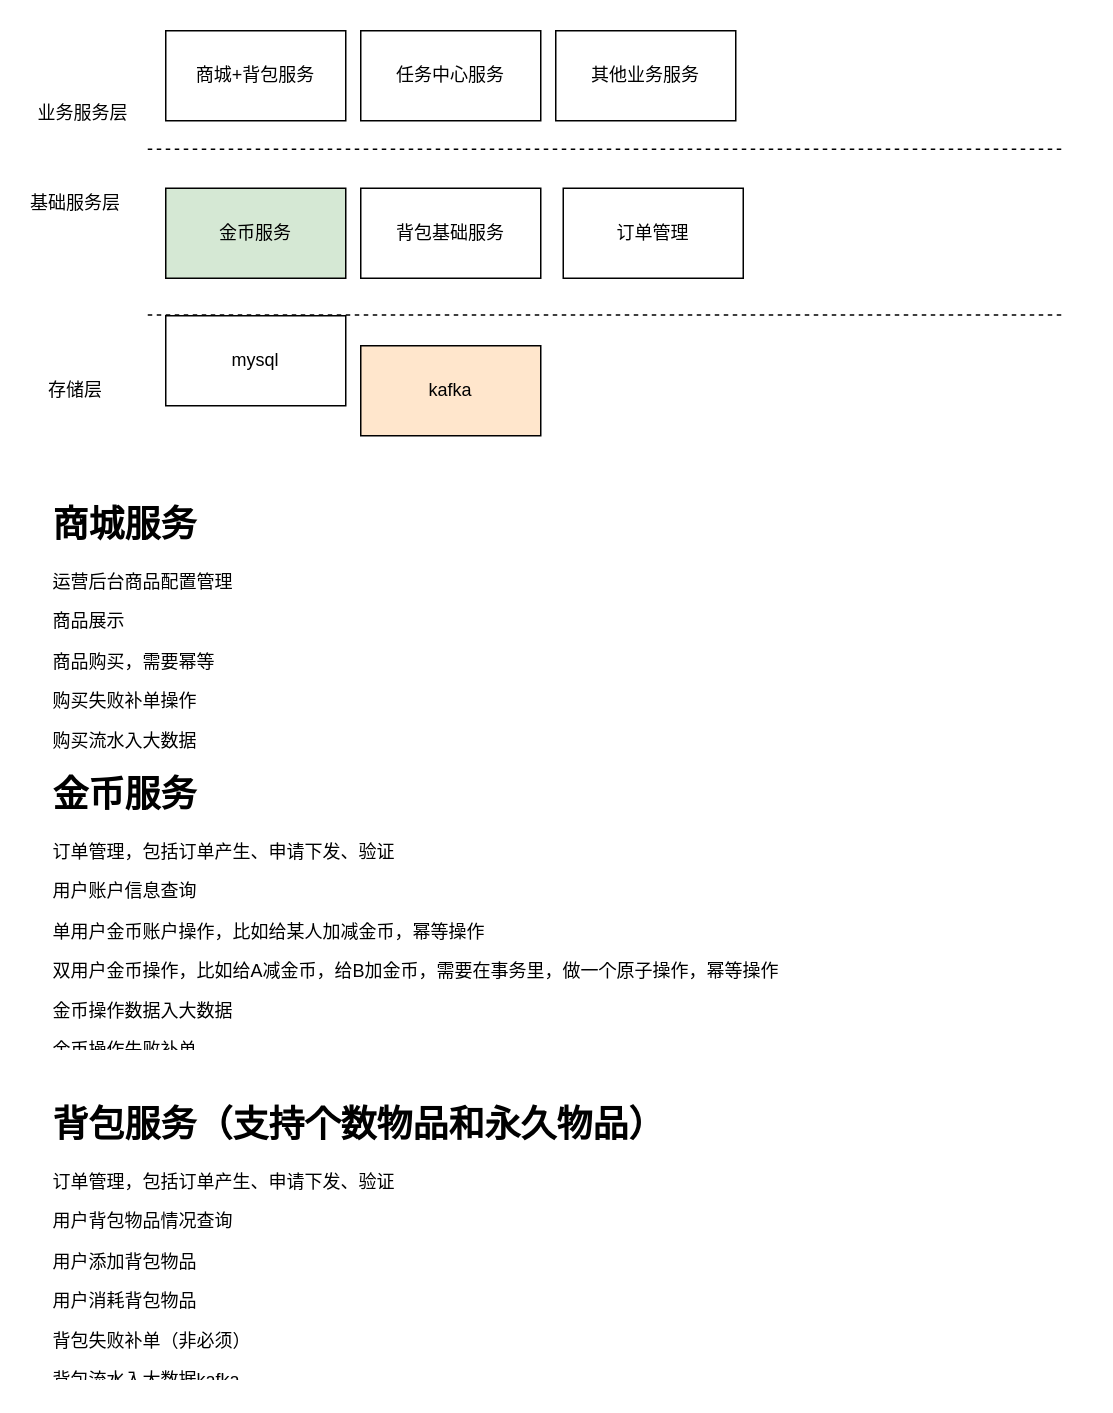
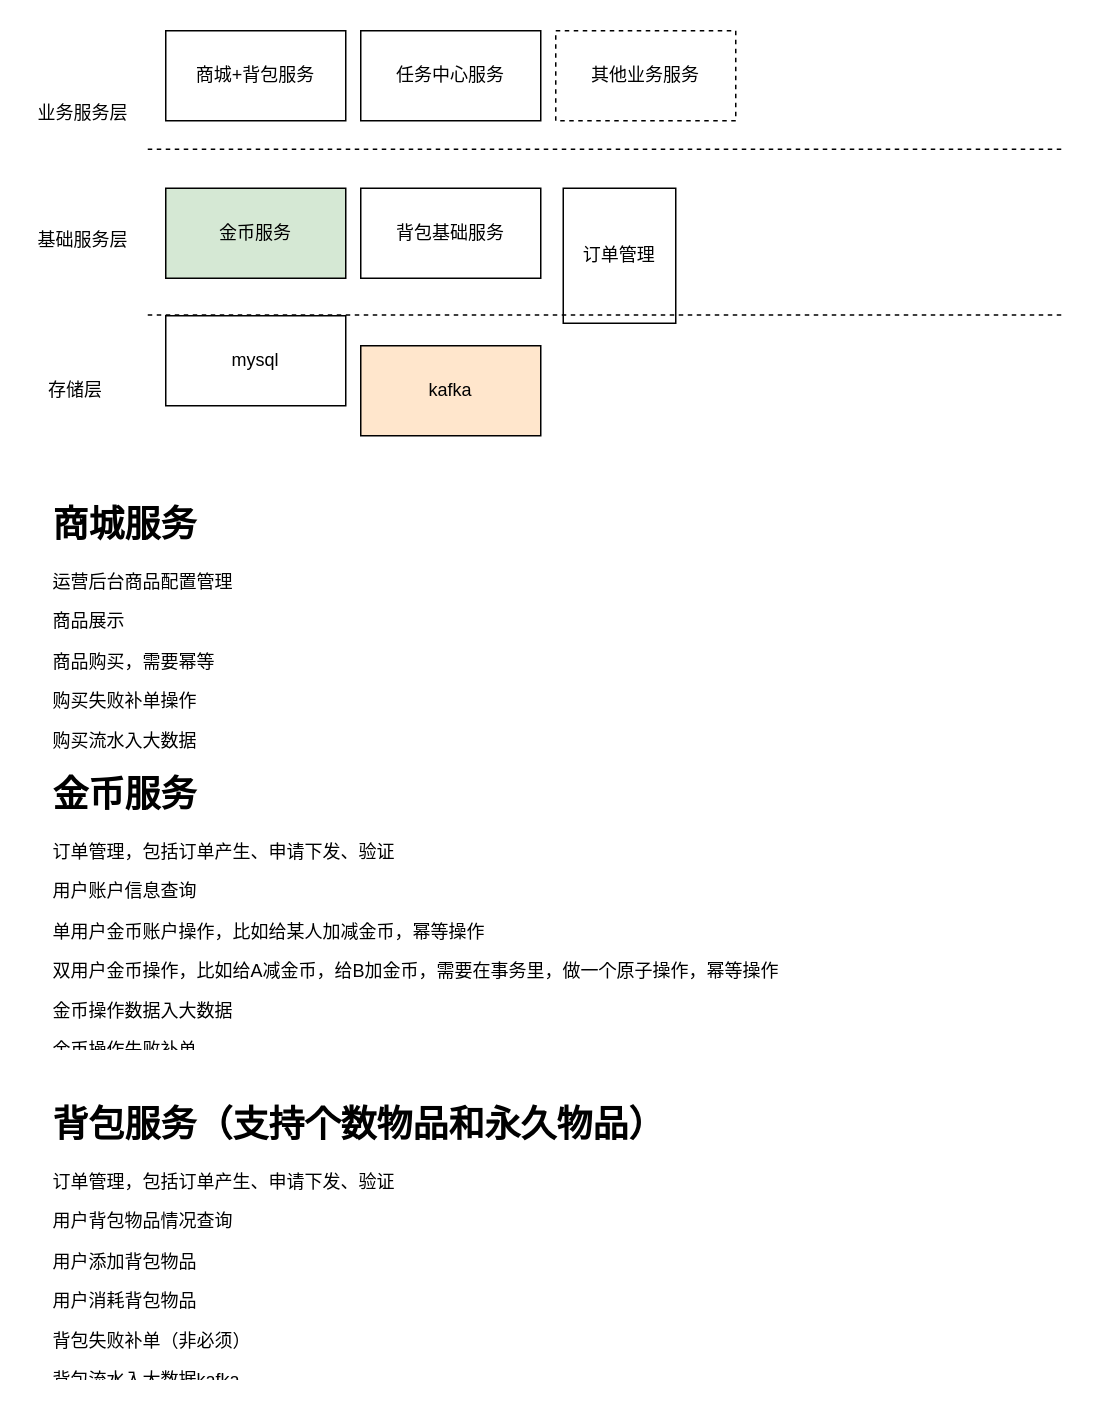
(646, 76) -> (646, 76)
(76, 203) -> (83, 241)
(653, 233) -> (620, 256)
